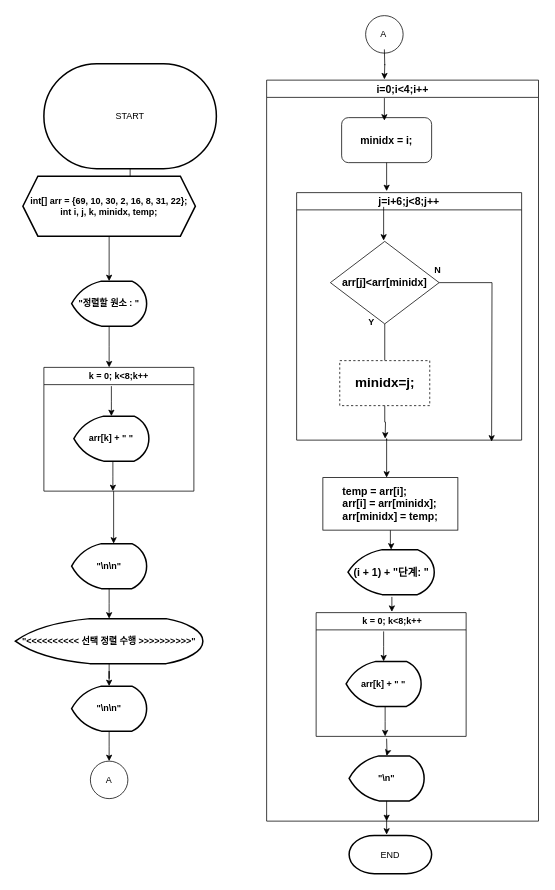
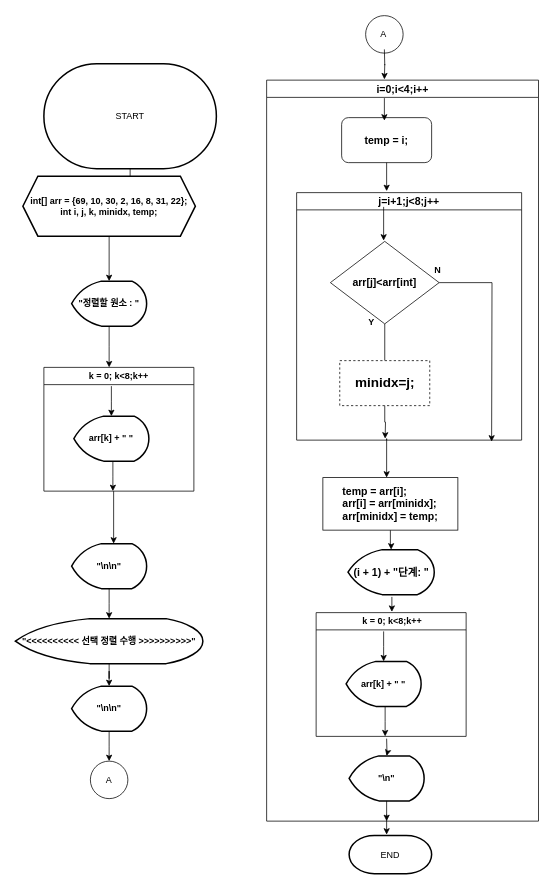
(387, 140) -> (387, 140)
(409, 201) -> (409, 201)
(385, 282) -> (385, 282)
